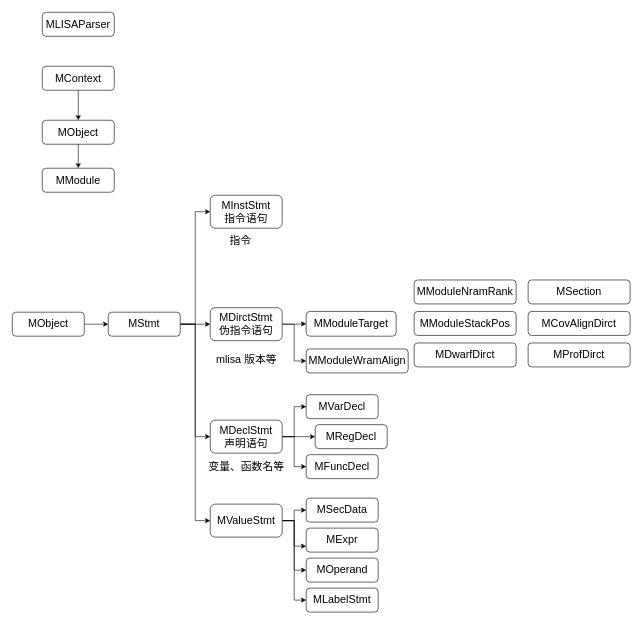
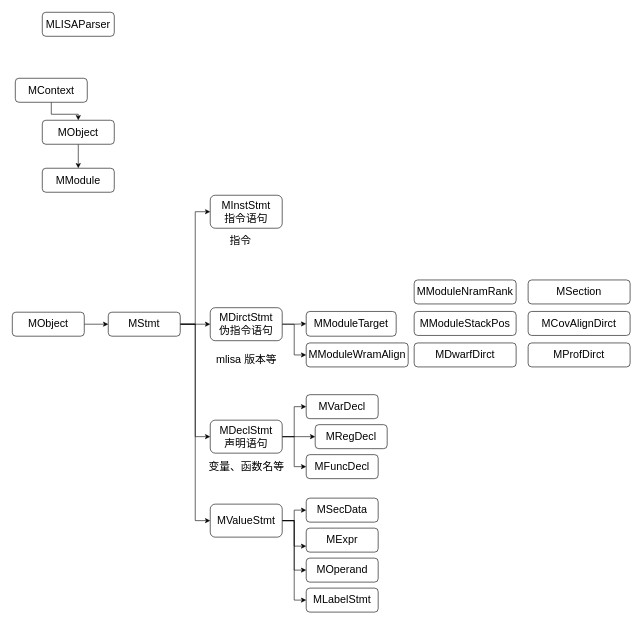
(78, 78) -> (51, 90)
(357, 361) -> (357, 355)
